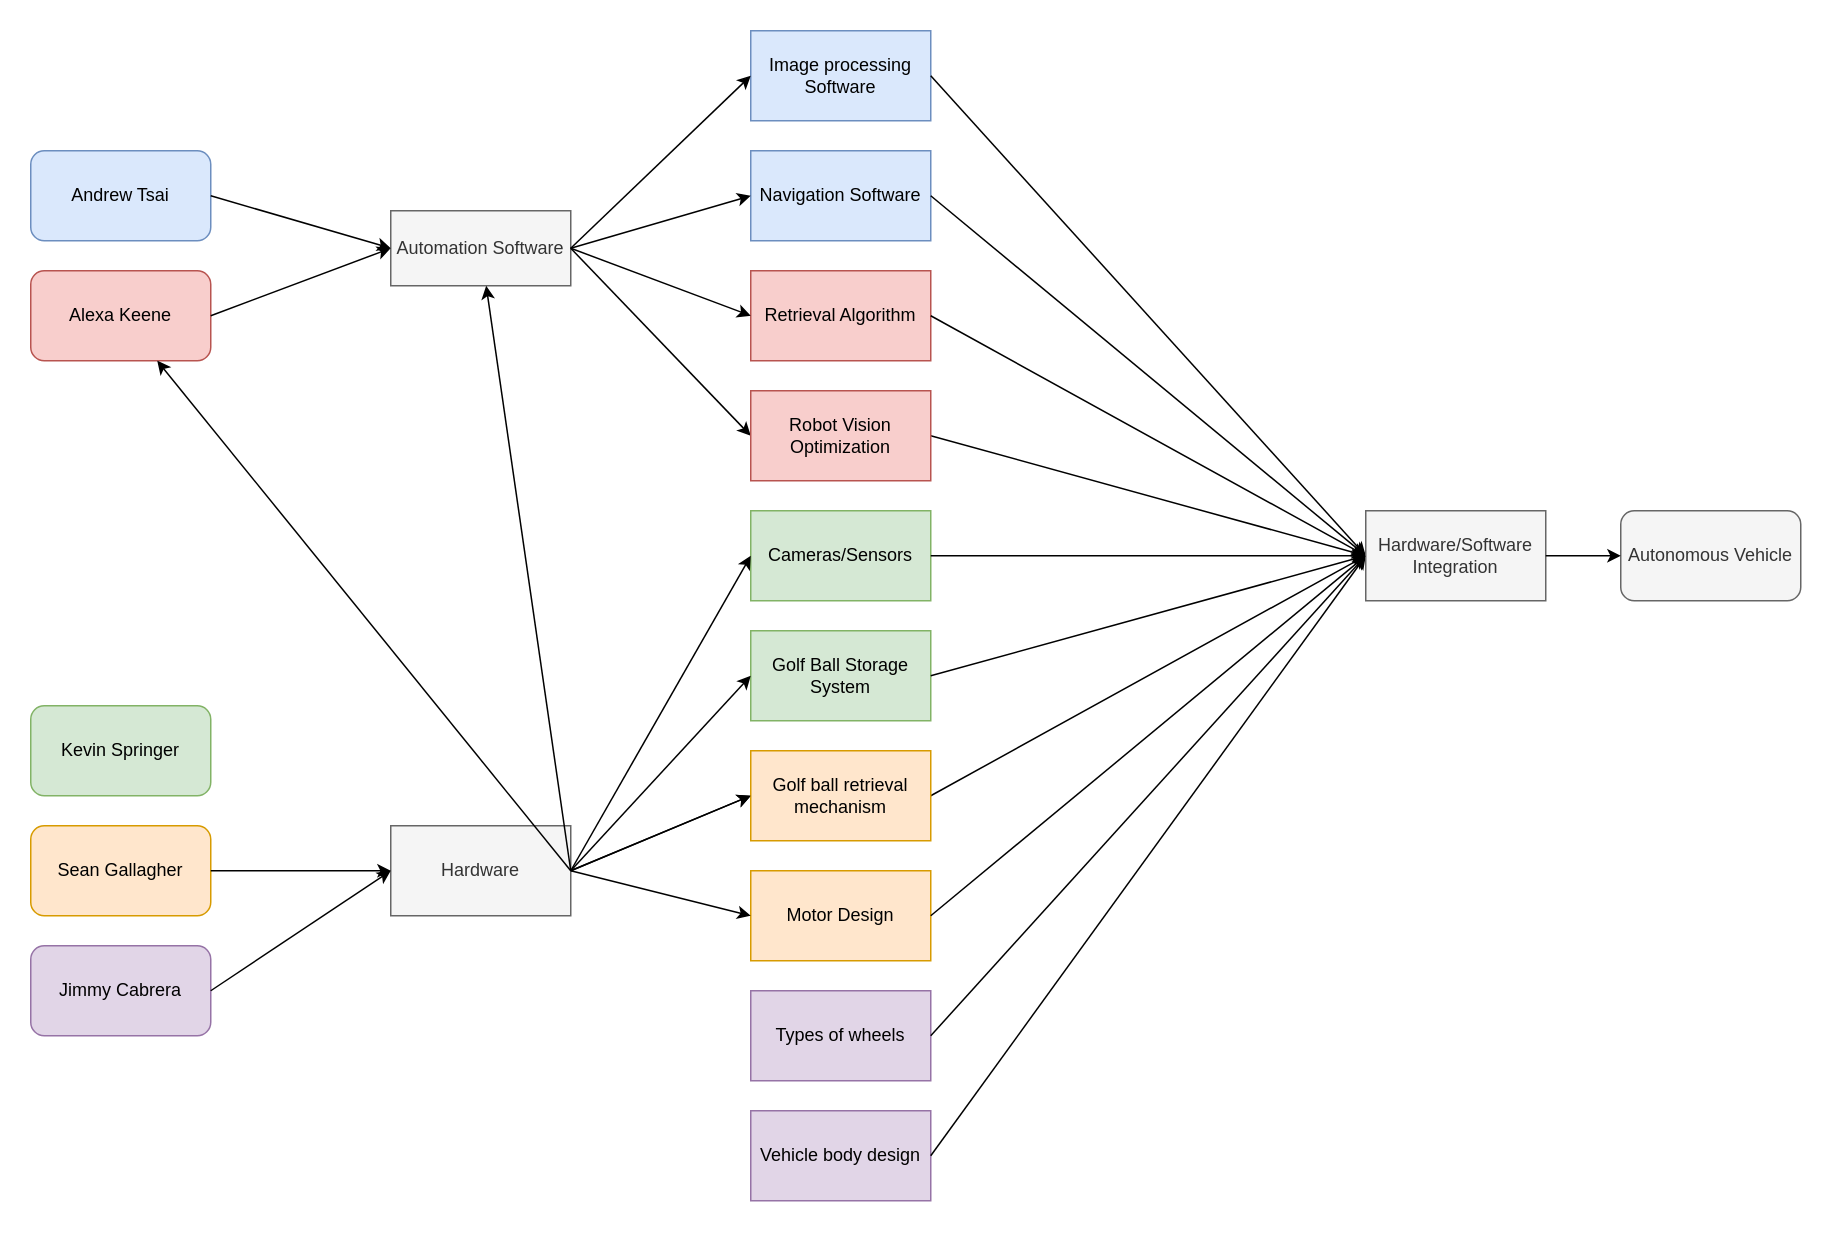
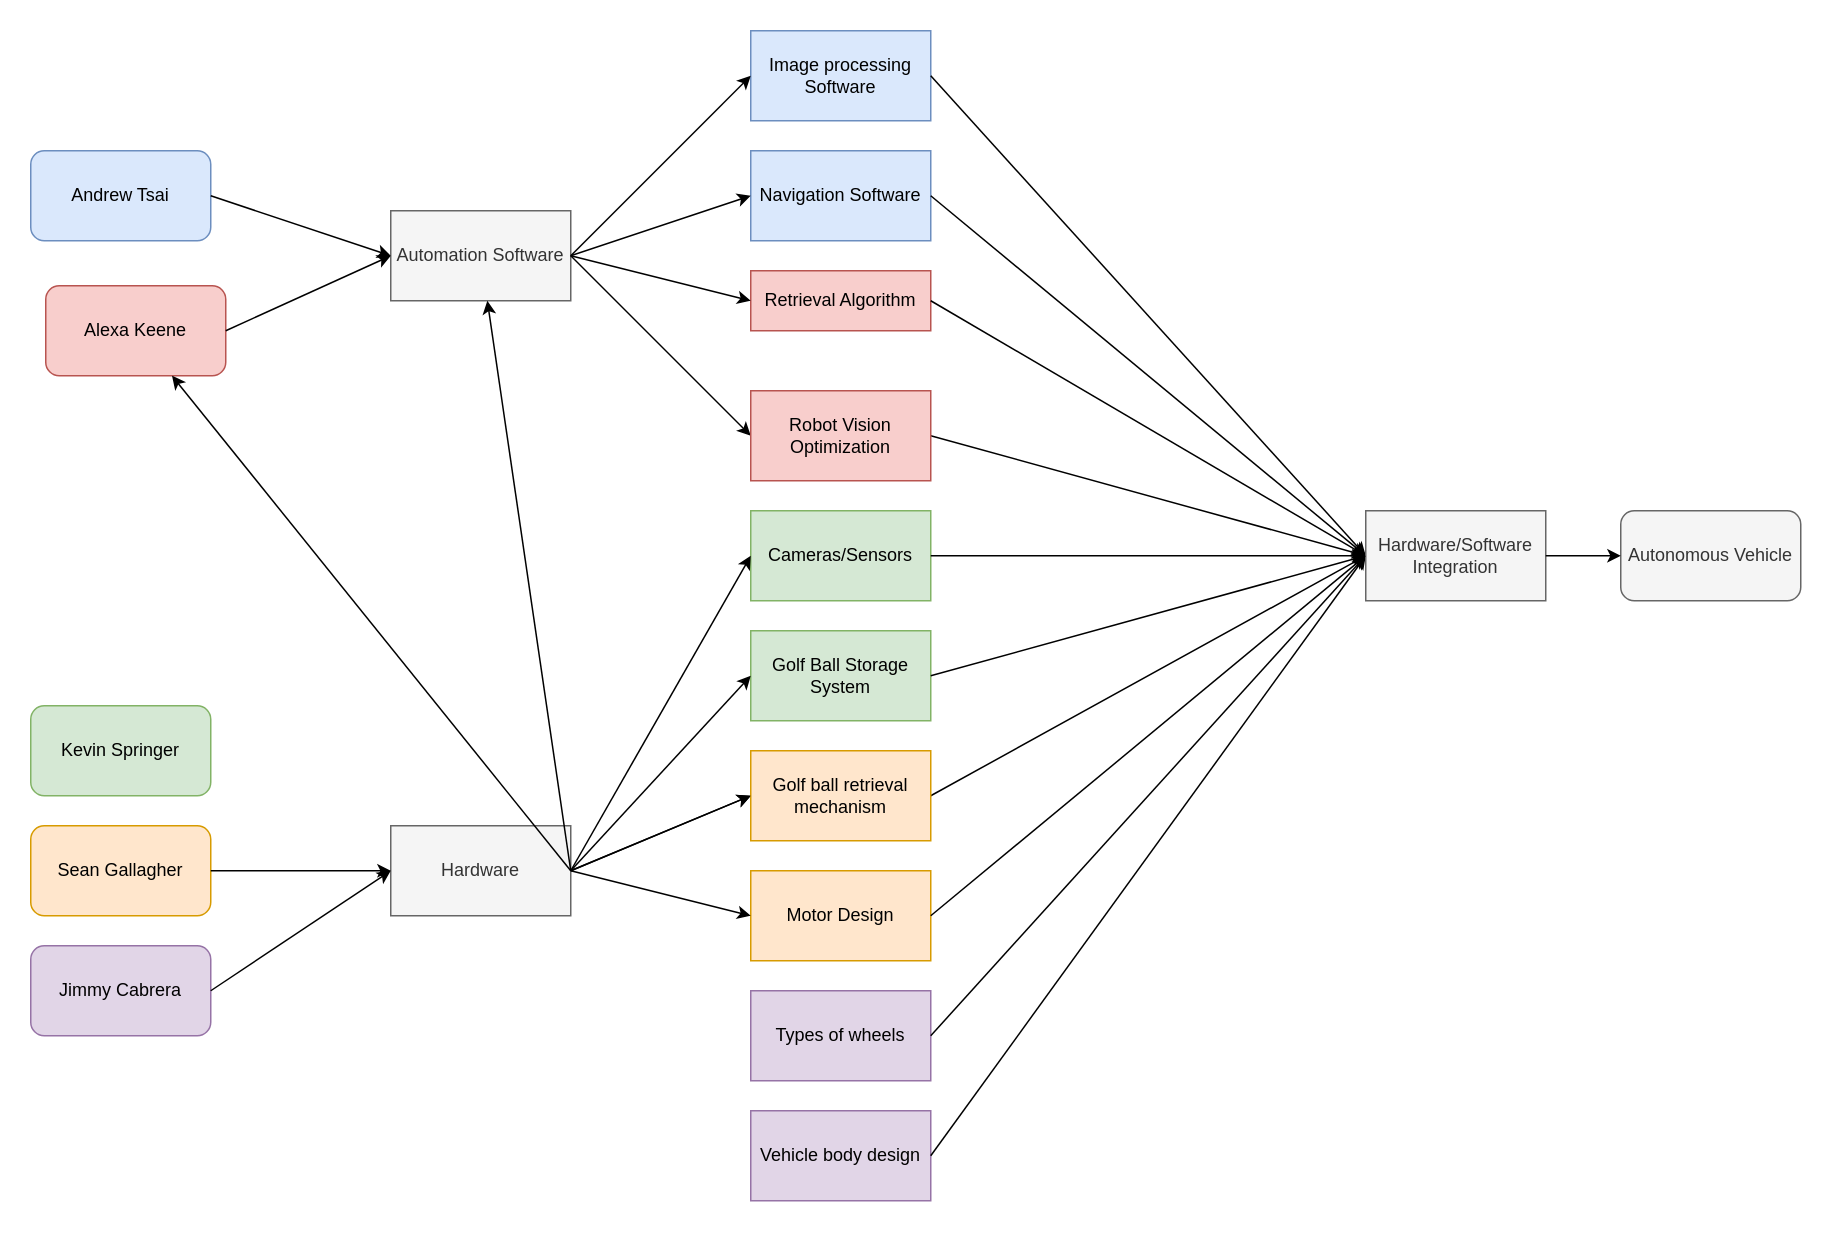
(481, 248) -> (481, 256)
(121, 316) -> (136, 331)
(841, 316) -> (841, 301)
